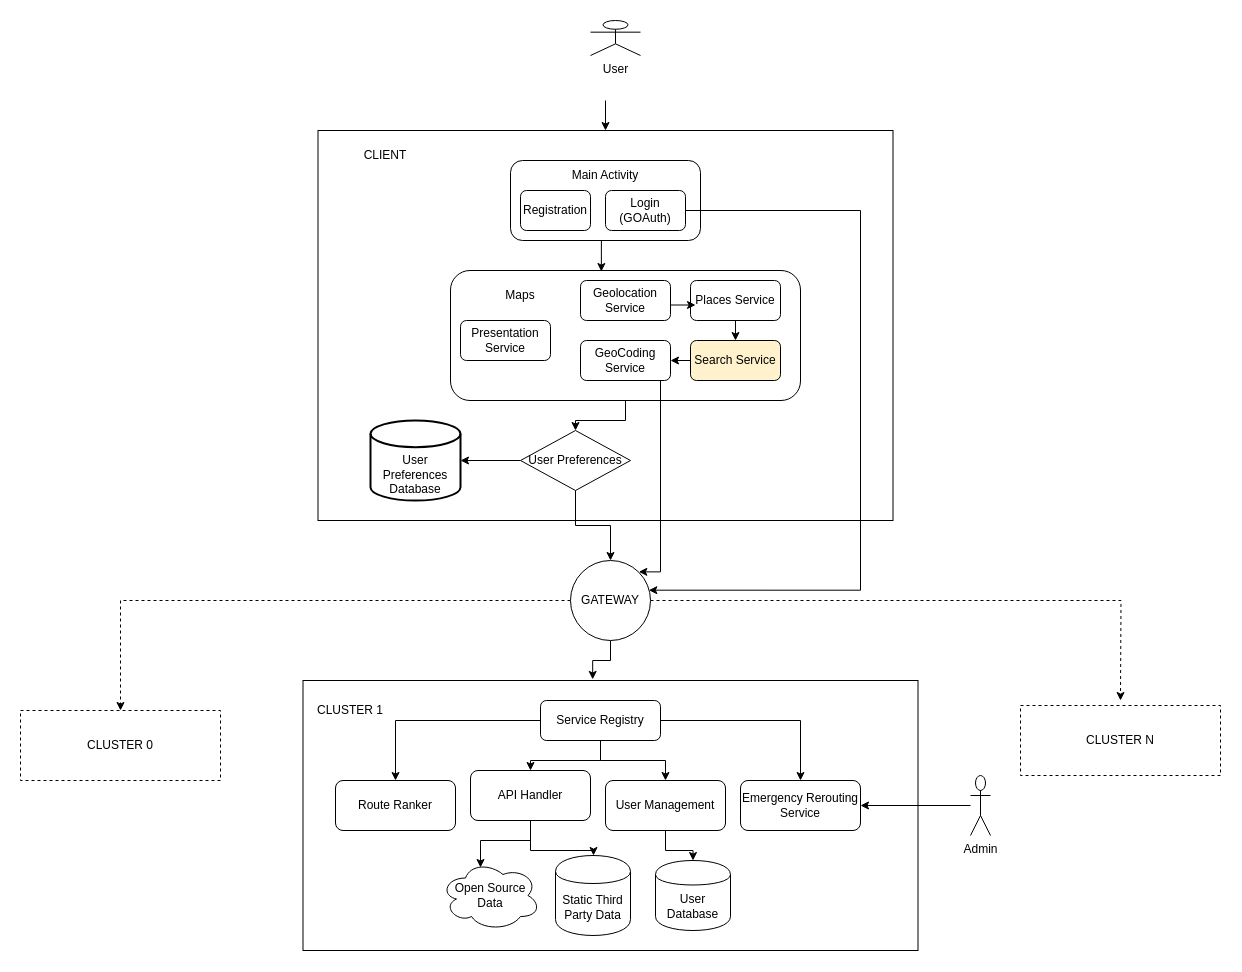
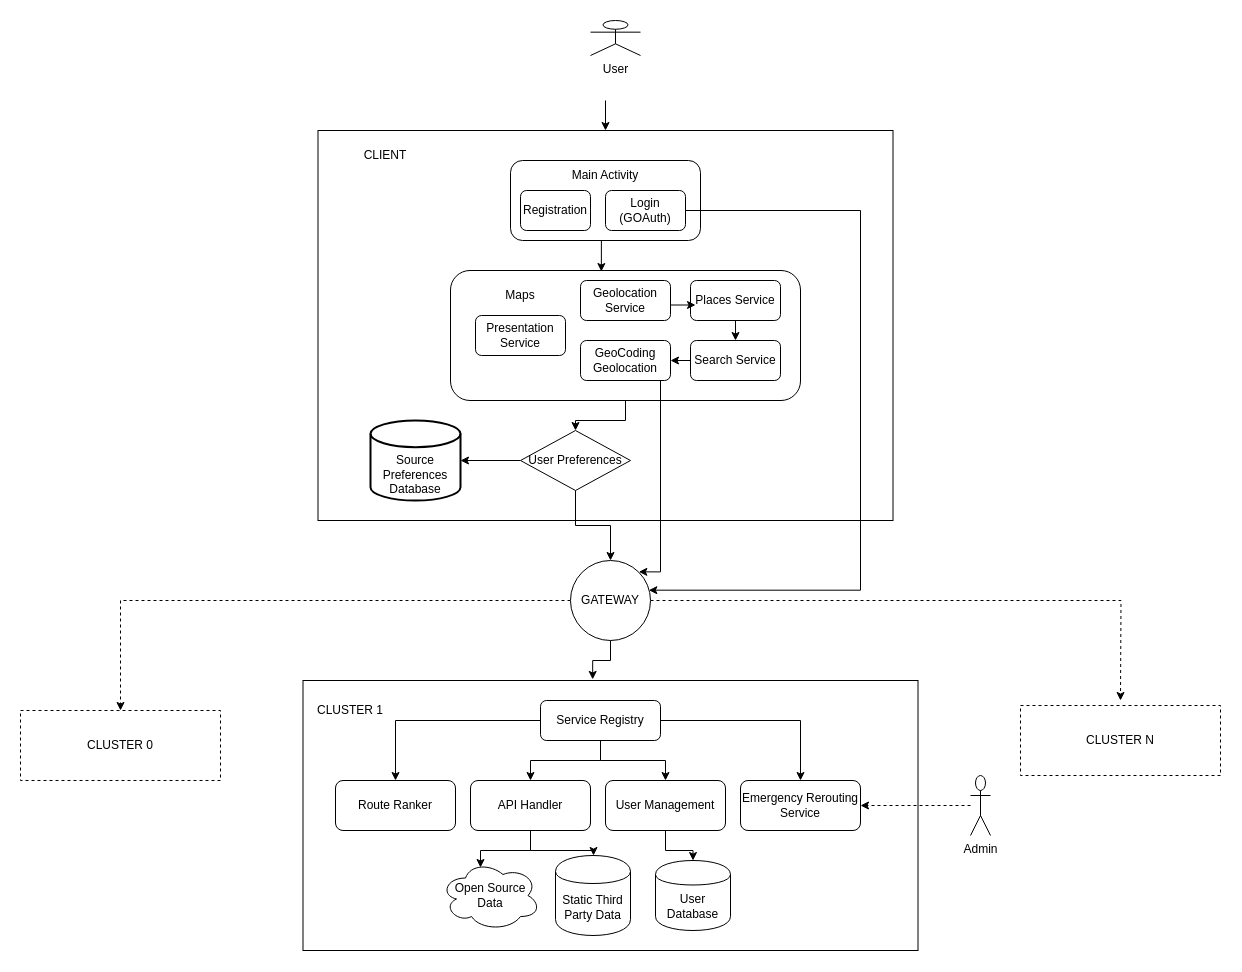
(506, 341) -> (521, 336)
(626, 361) -> (626, 361)
(736, 361) -> (736, 361)
(416, 461) -> (416, 461)
(531, 796) -> (531, 806)
(918, 806) -> (918, 806)
